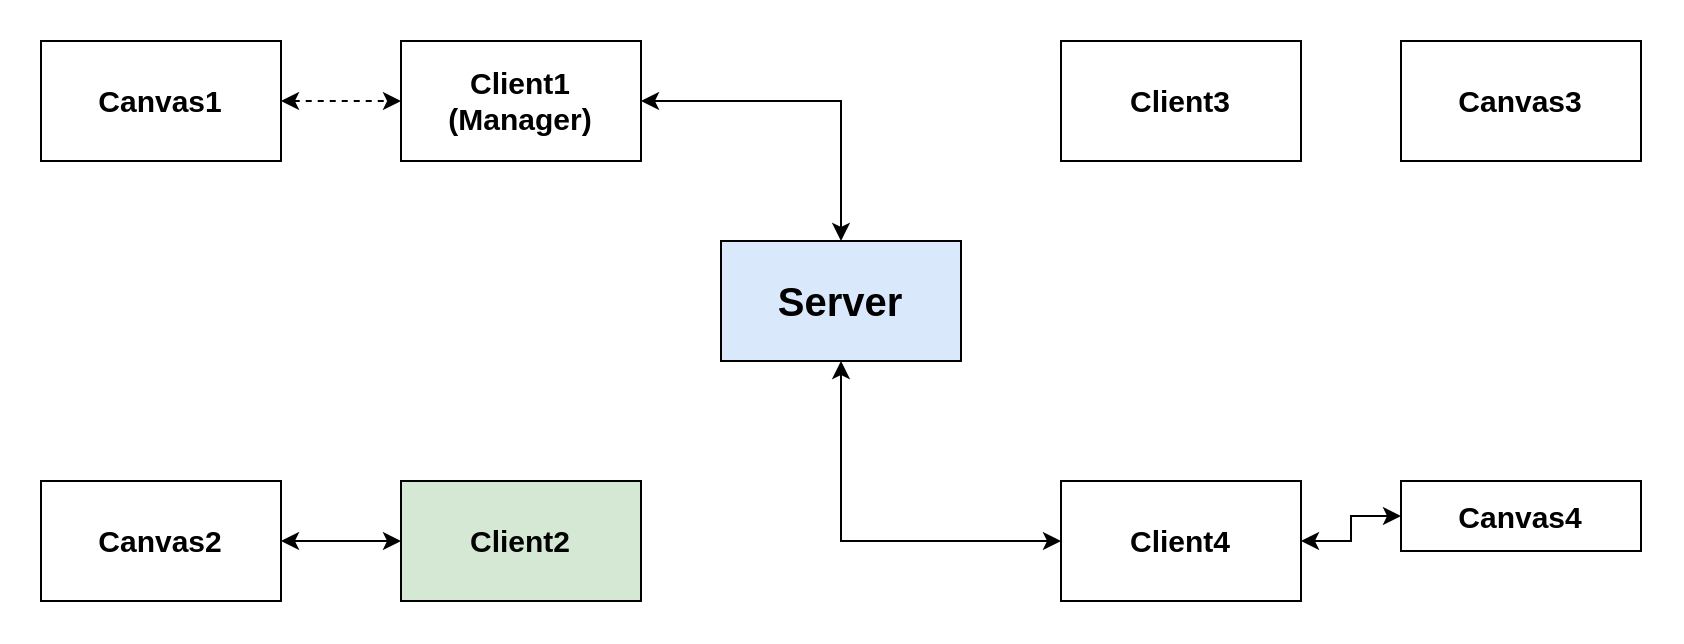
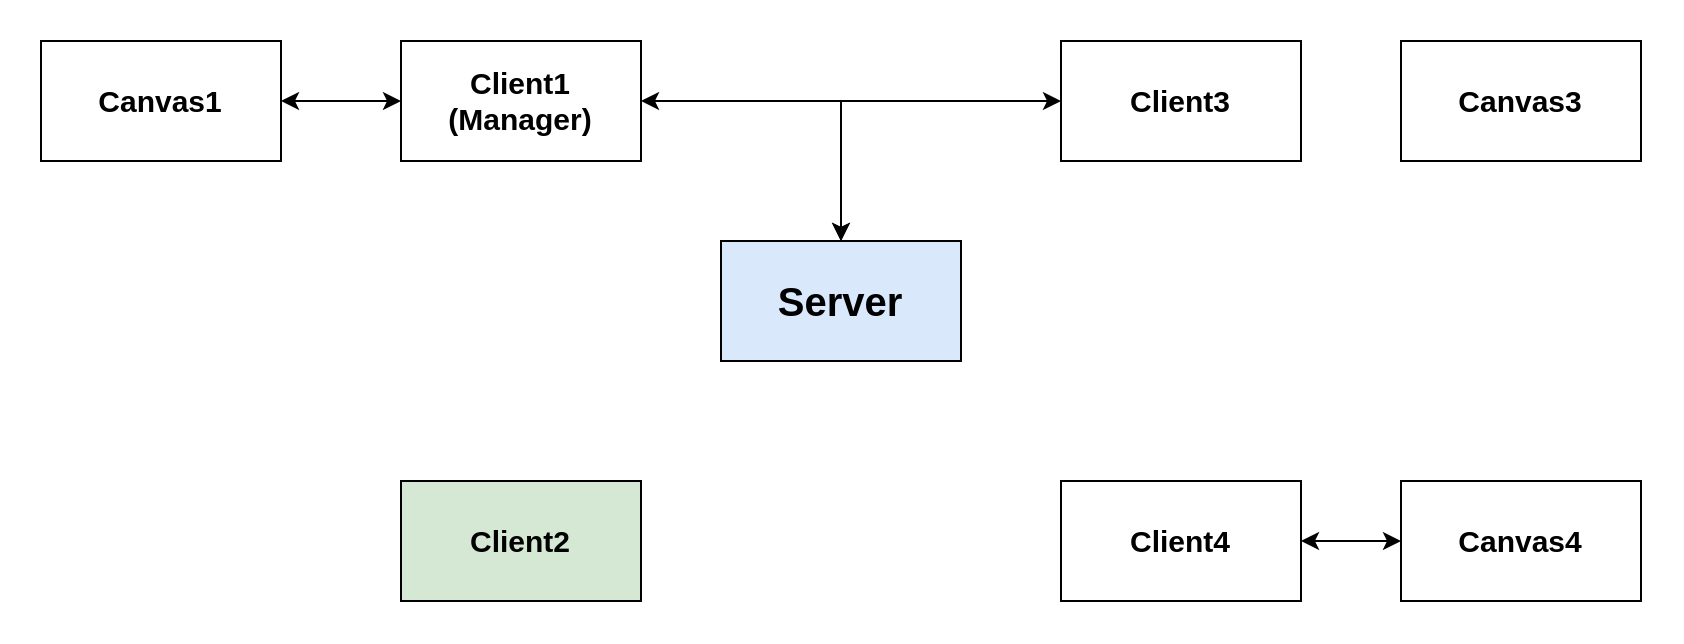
(343, 101) -> (343, 101)
none -> (947, 101)
(1521, 516) -> (1521, 541)
(161, 541) -> none
(341, 541) -> none
(861, 541) -> none
